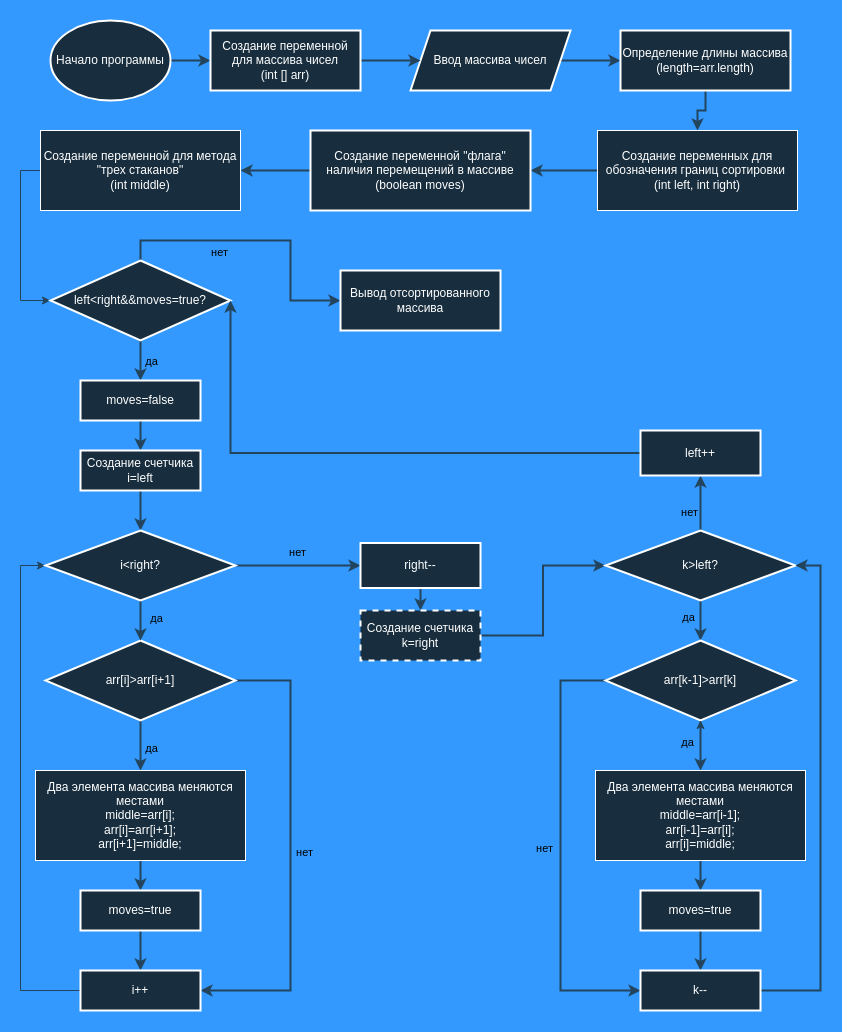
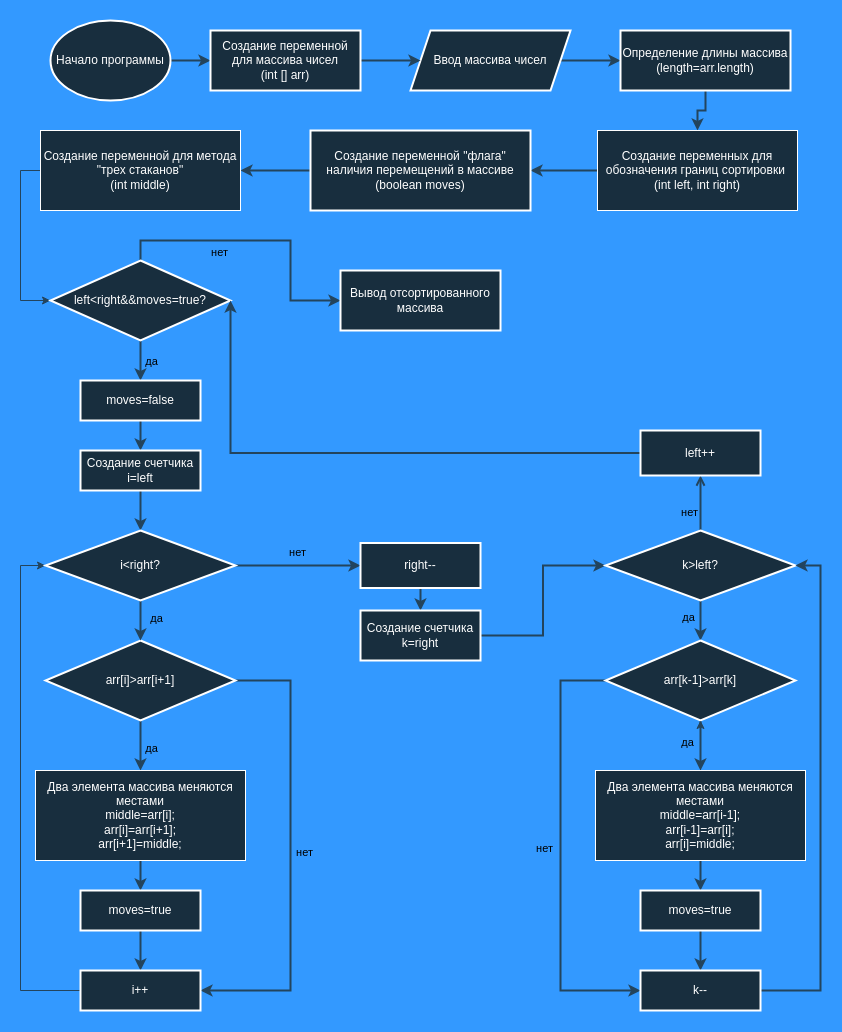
(701, 486) -> (701, 484)
(421, 636) -> (421, 636)
